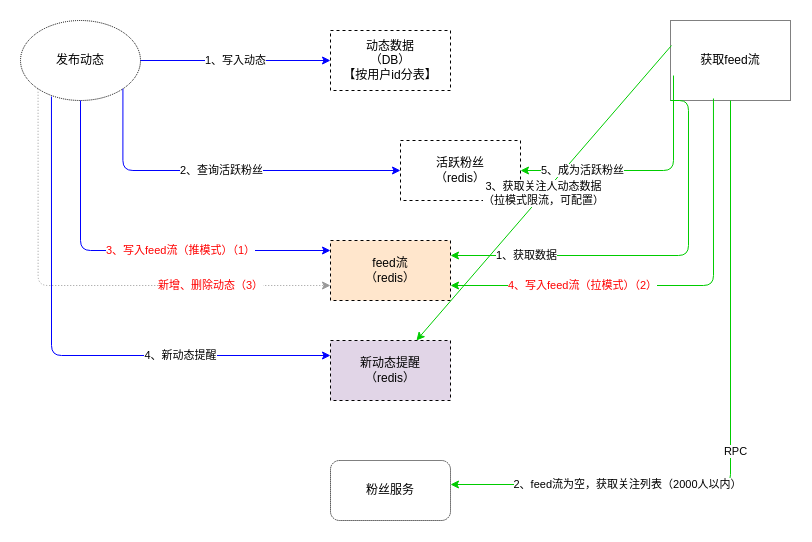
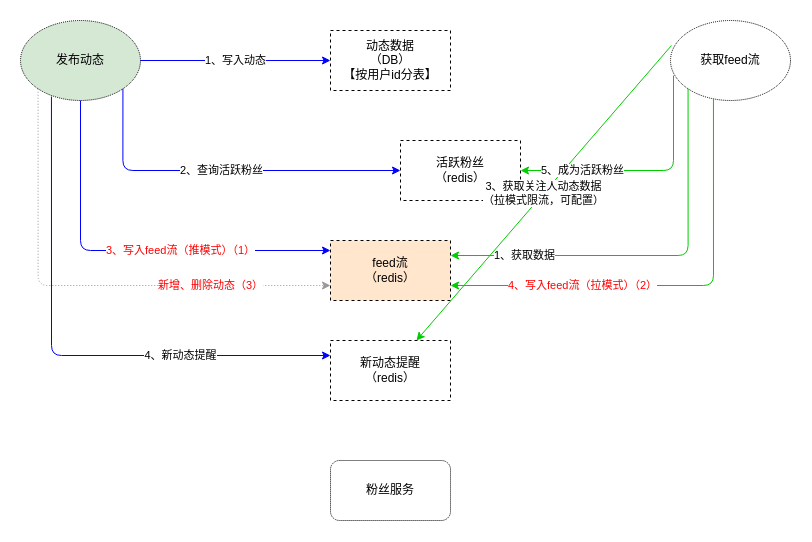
(81, 61) -> (81, 61)
(731, 61) -> (731, 61)
(391, 371) -> (391, 371)
(731, 424) -> none
